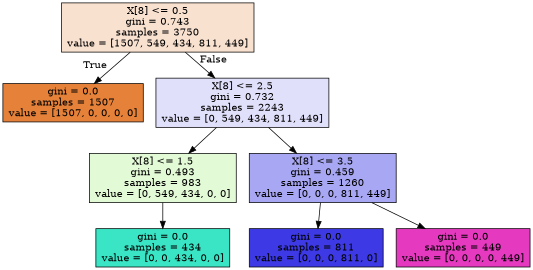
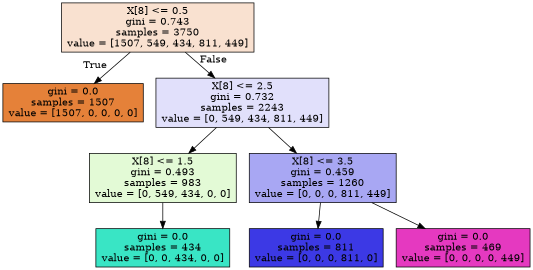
(463, 248) -> (463, 248)
